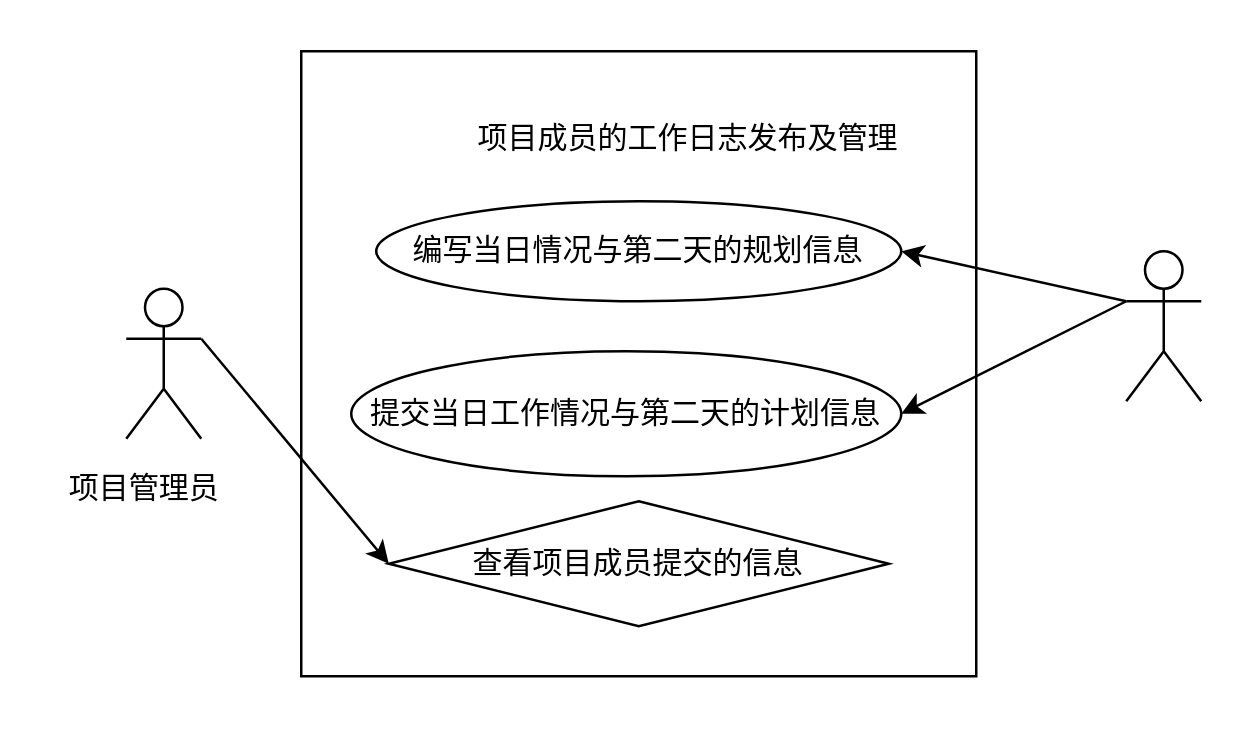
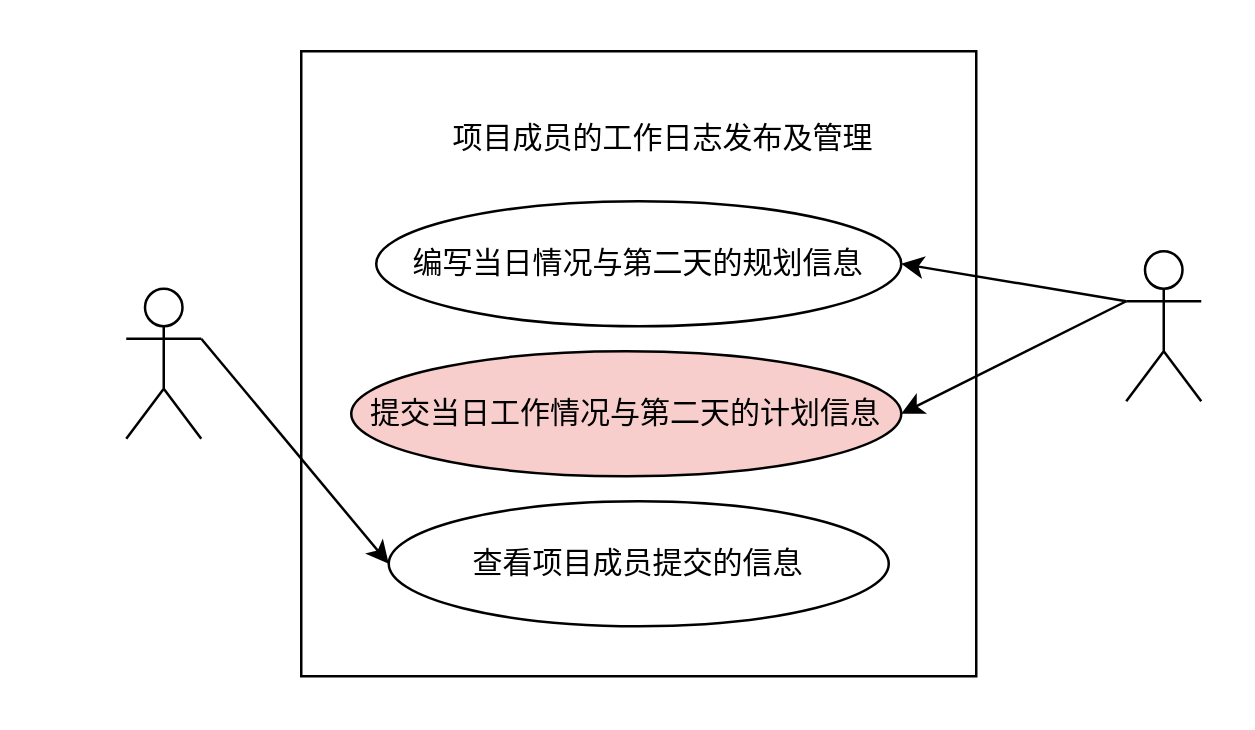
(689, 139) -> (664, 139)
(639, 251) -> (639, 264)
(626, 414) -> (626, 414)
(145, 489) -> none
(639, 564) -> (639, 564)
